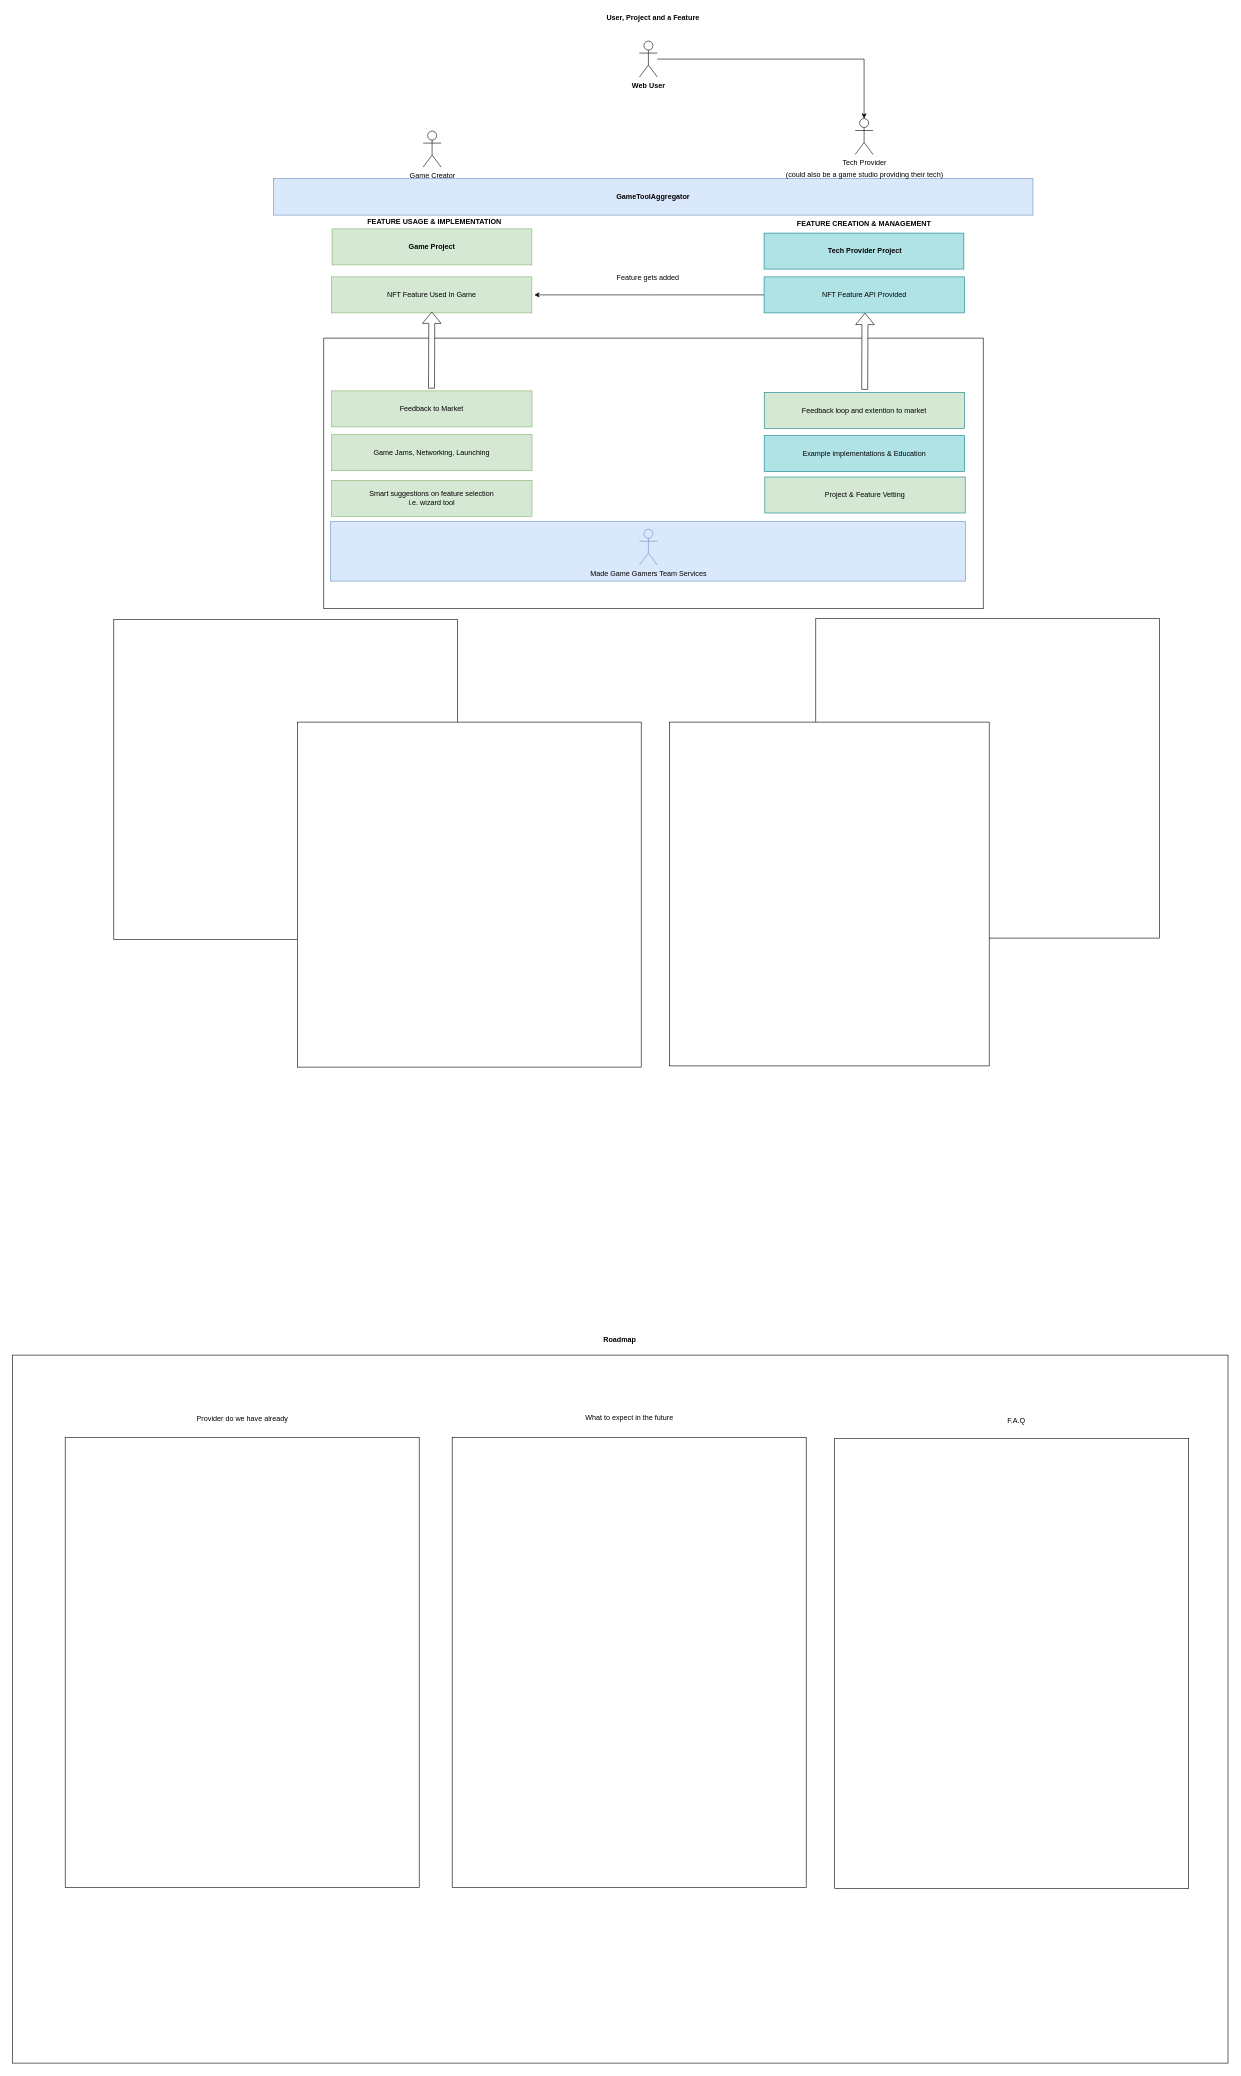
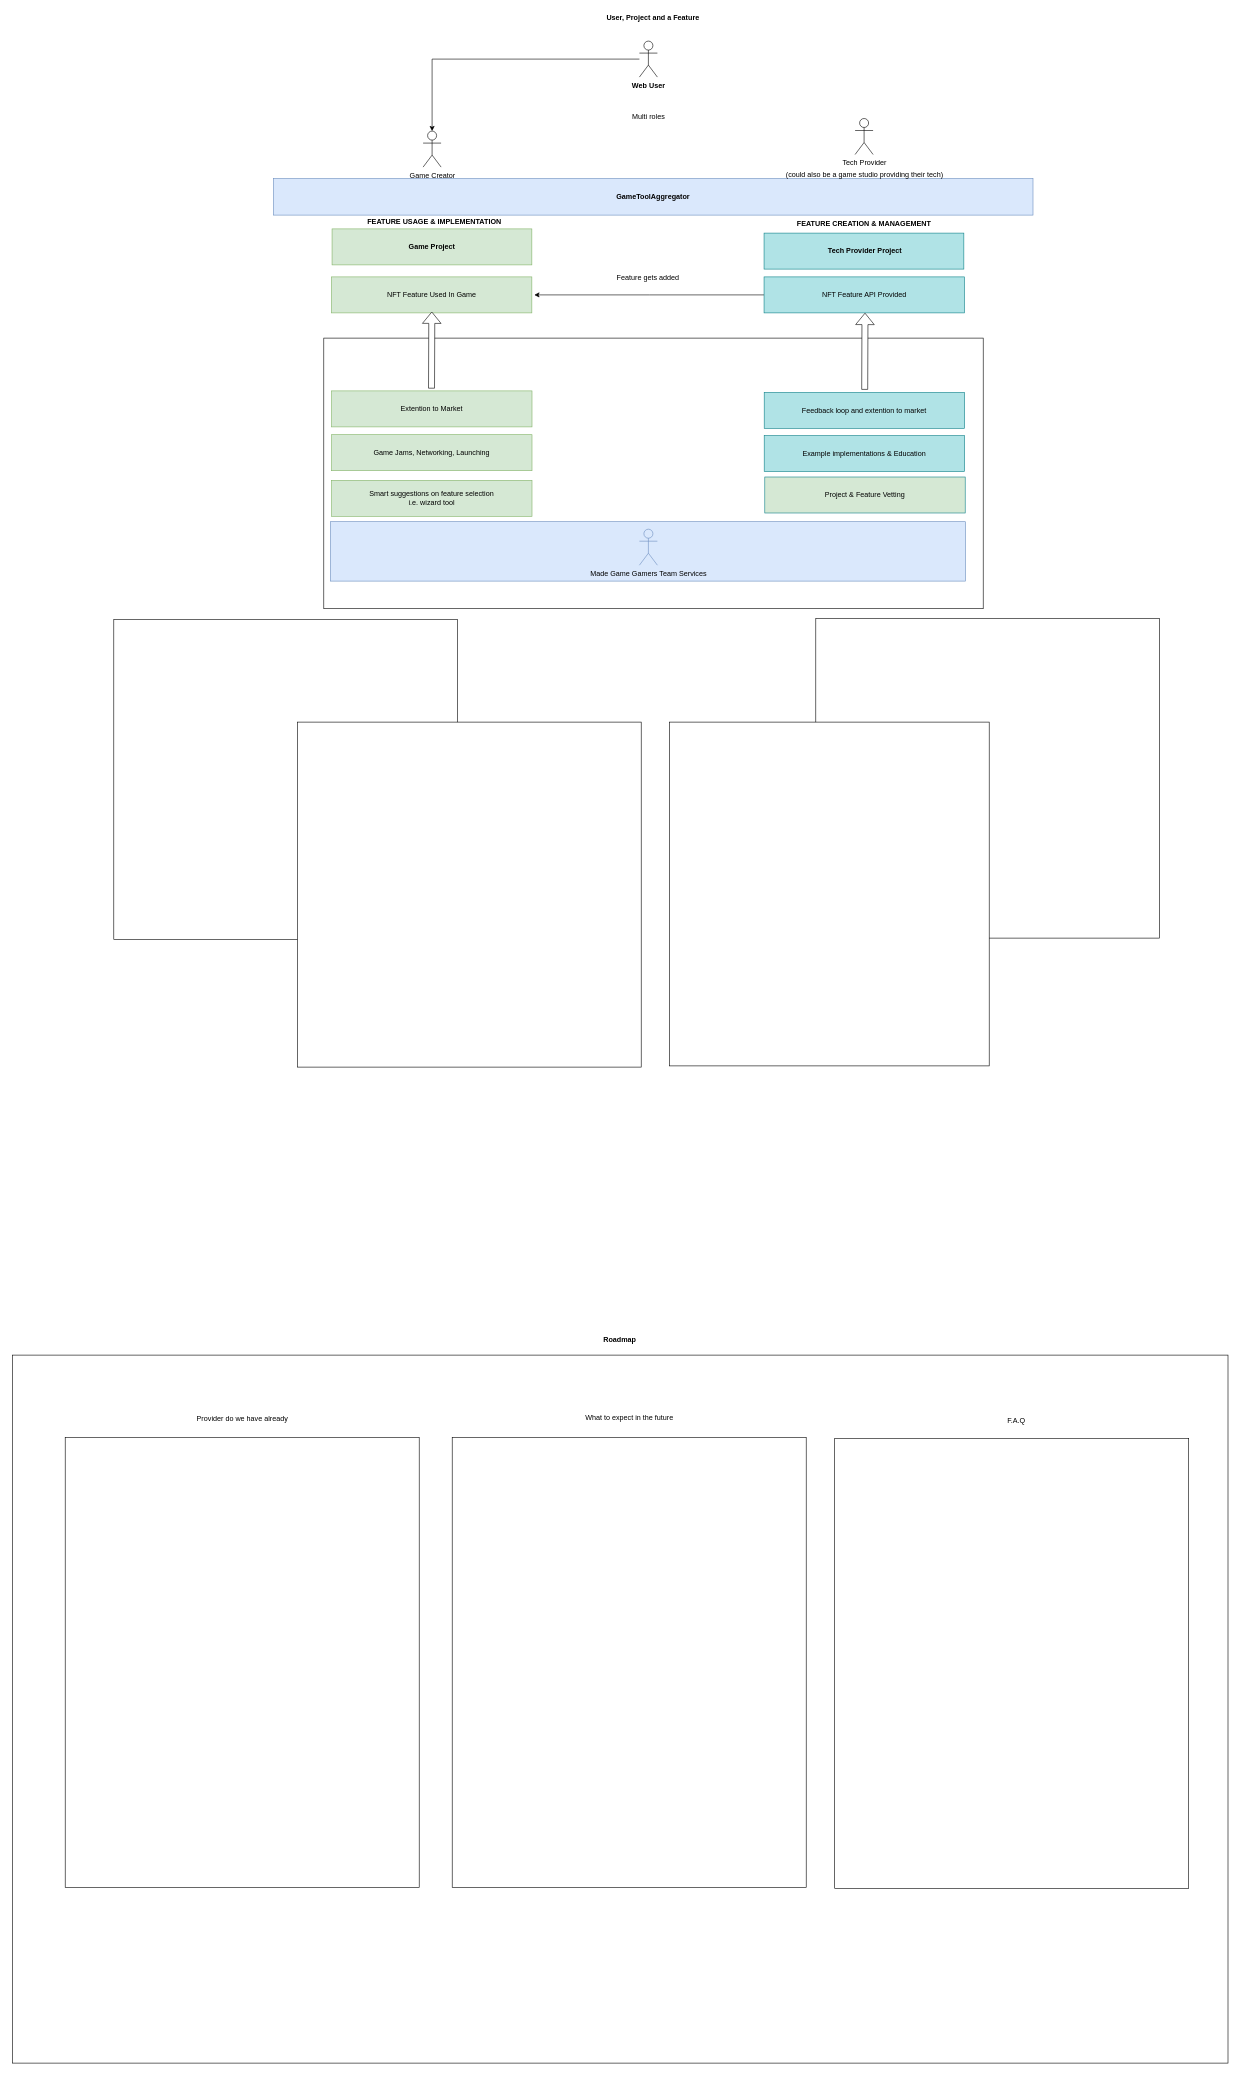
(864, 113) -> (432, 59)
none -> (648, 117)
(432, 409) -> (432, 409)
(864, 410) -> (864, 410)
